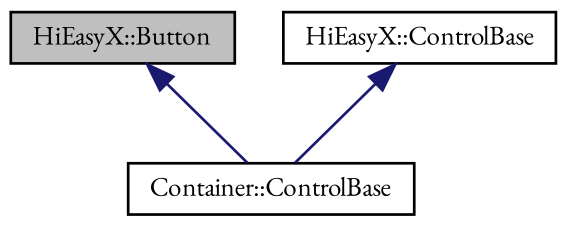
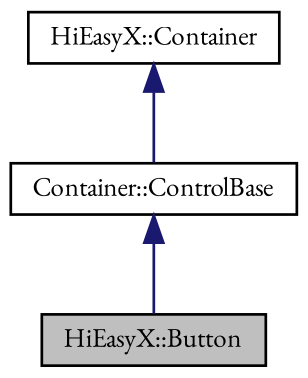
(420, 38) -> (154, 38)
(207, 123) -> (154, 279)
